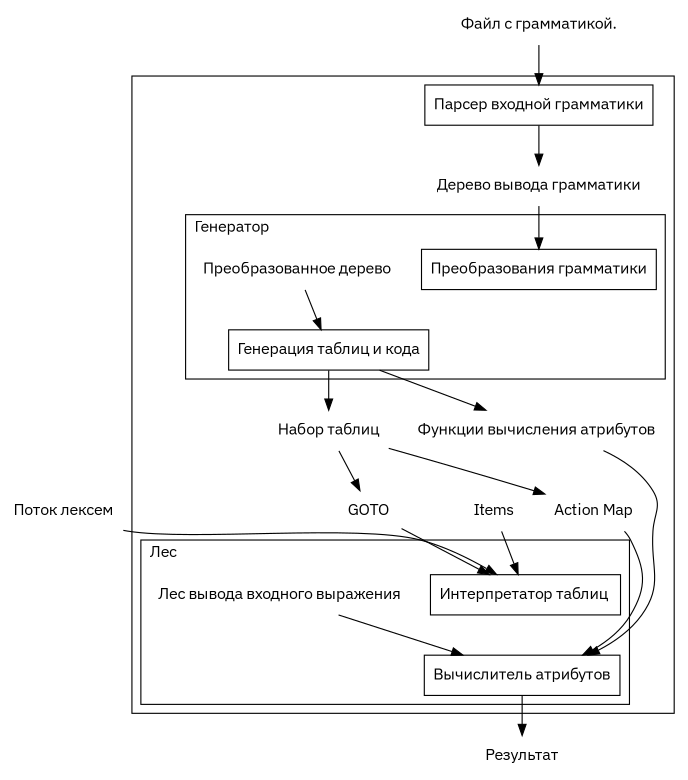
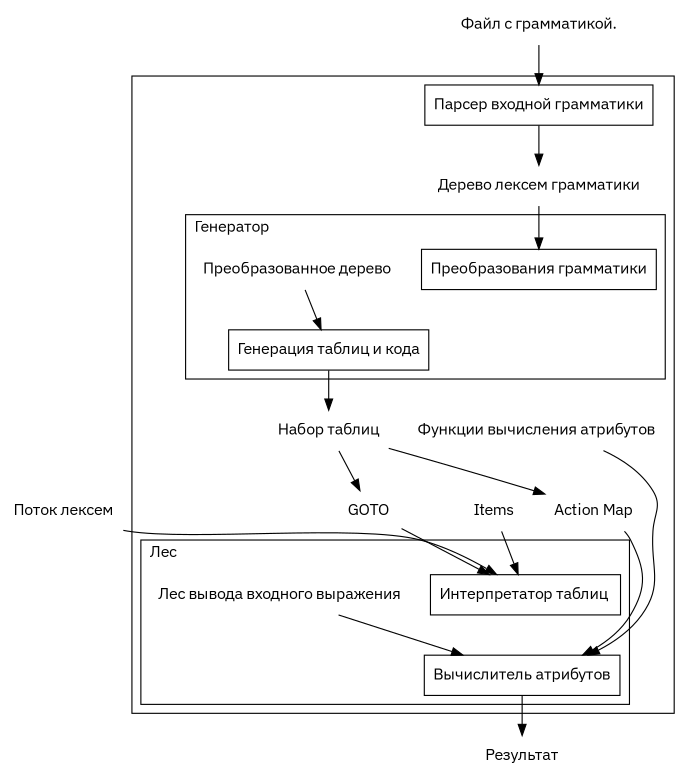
(539, 186) -> (539, 186)
(428, 388) -> none
